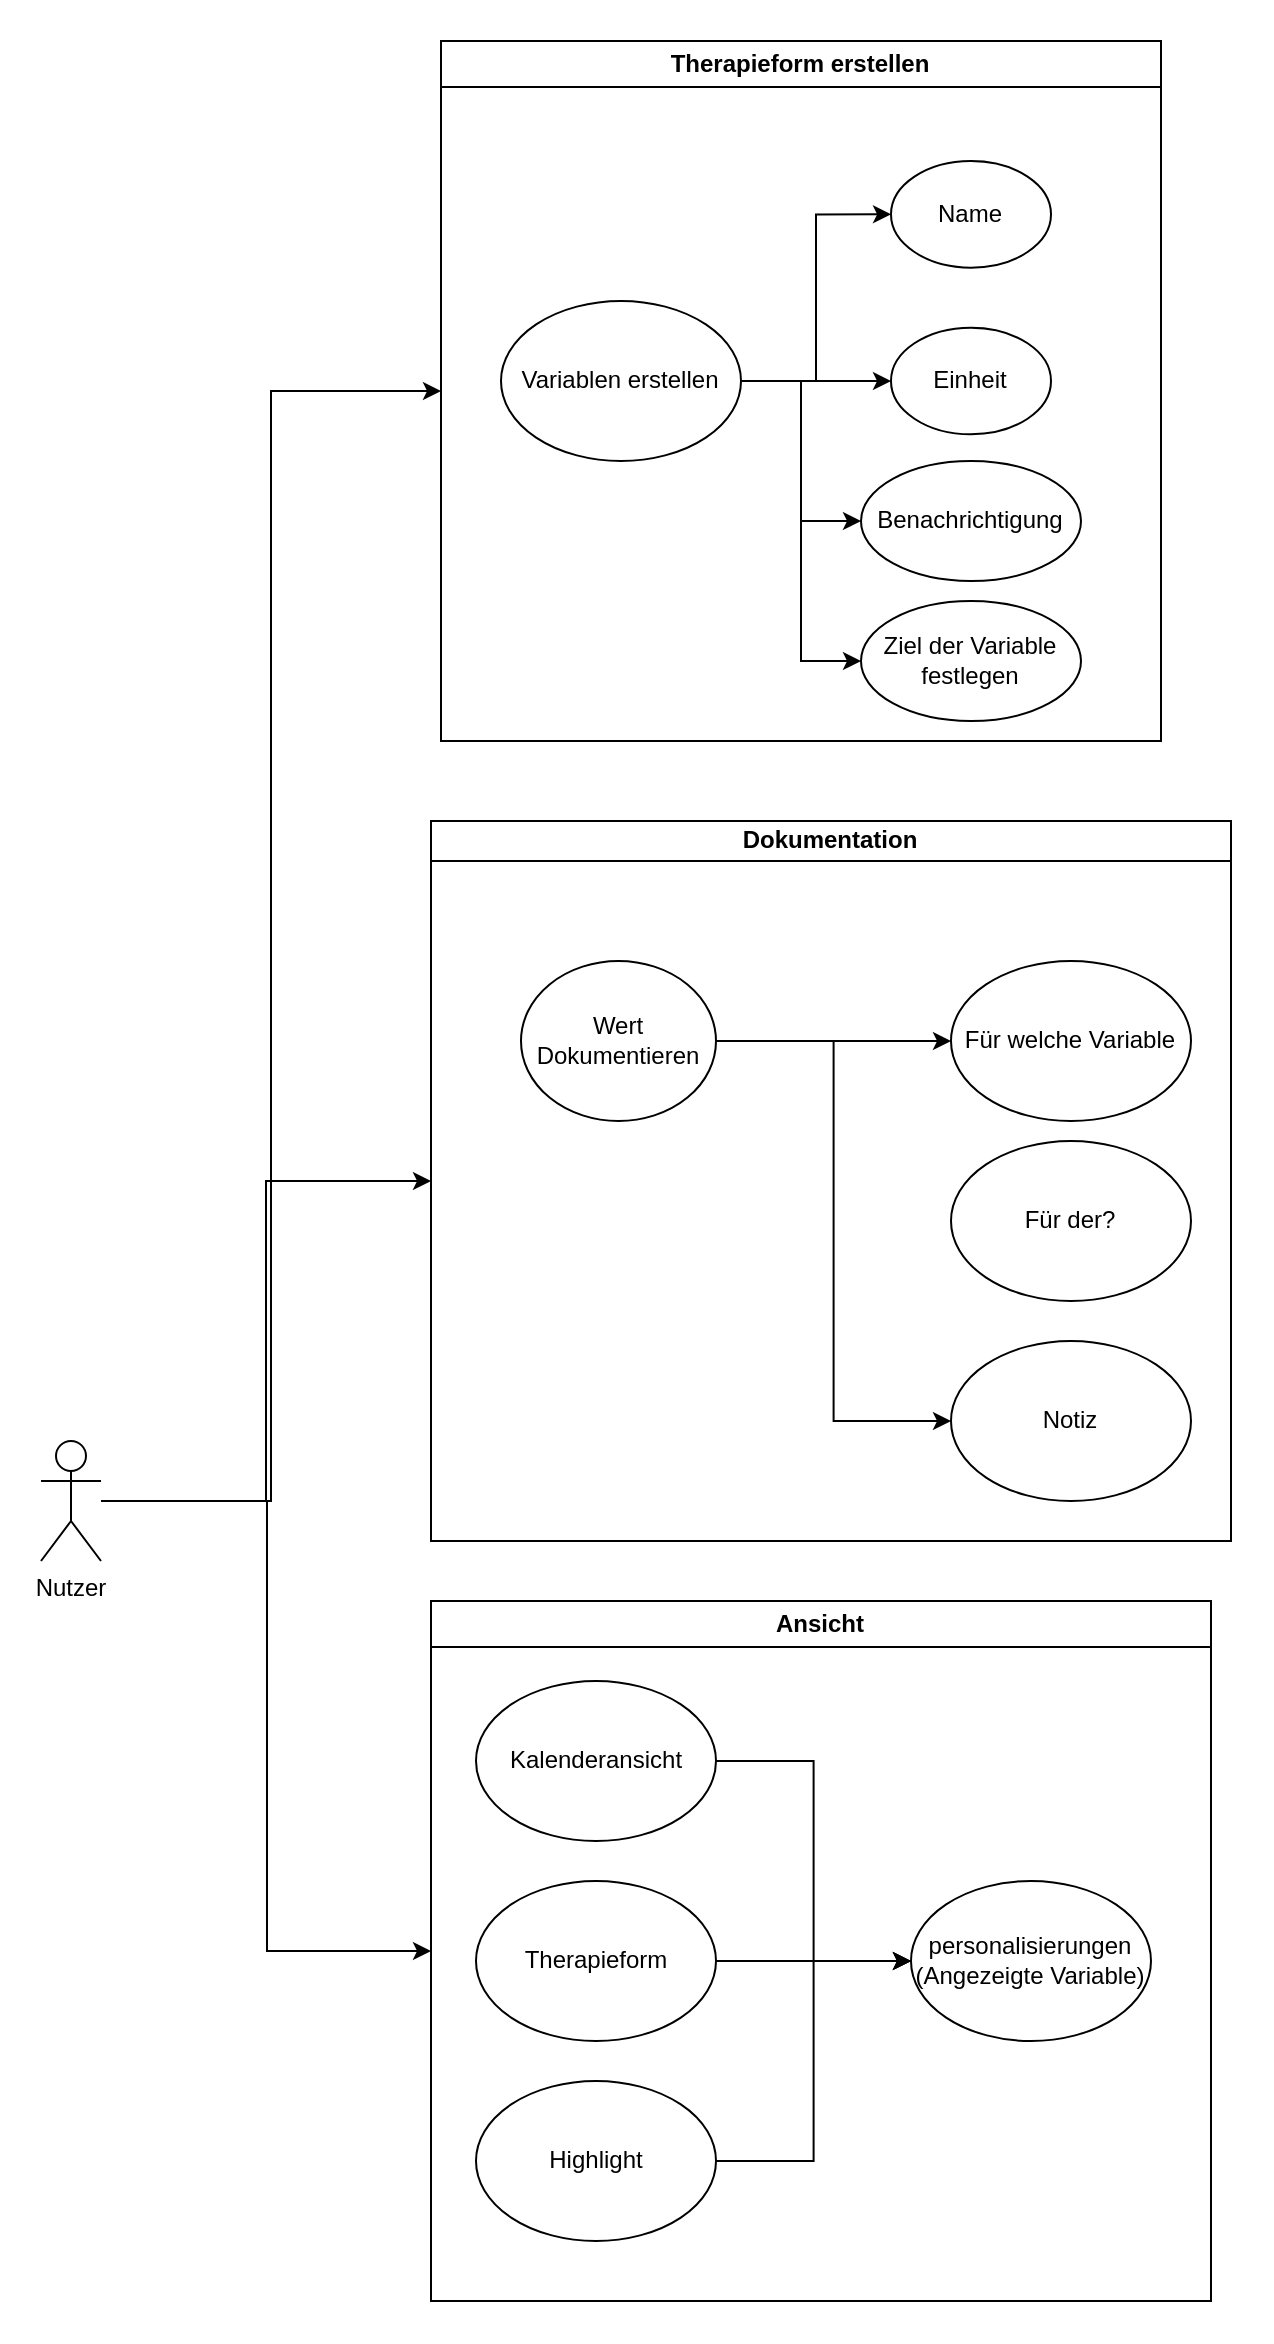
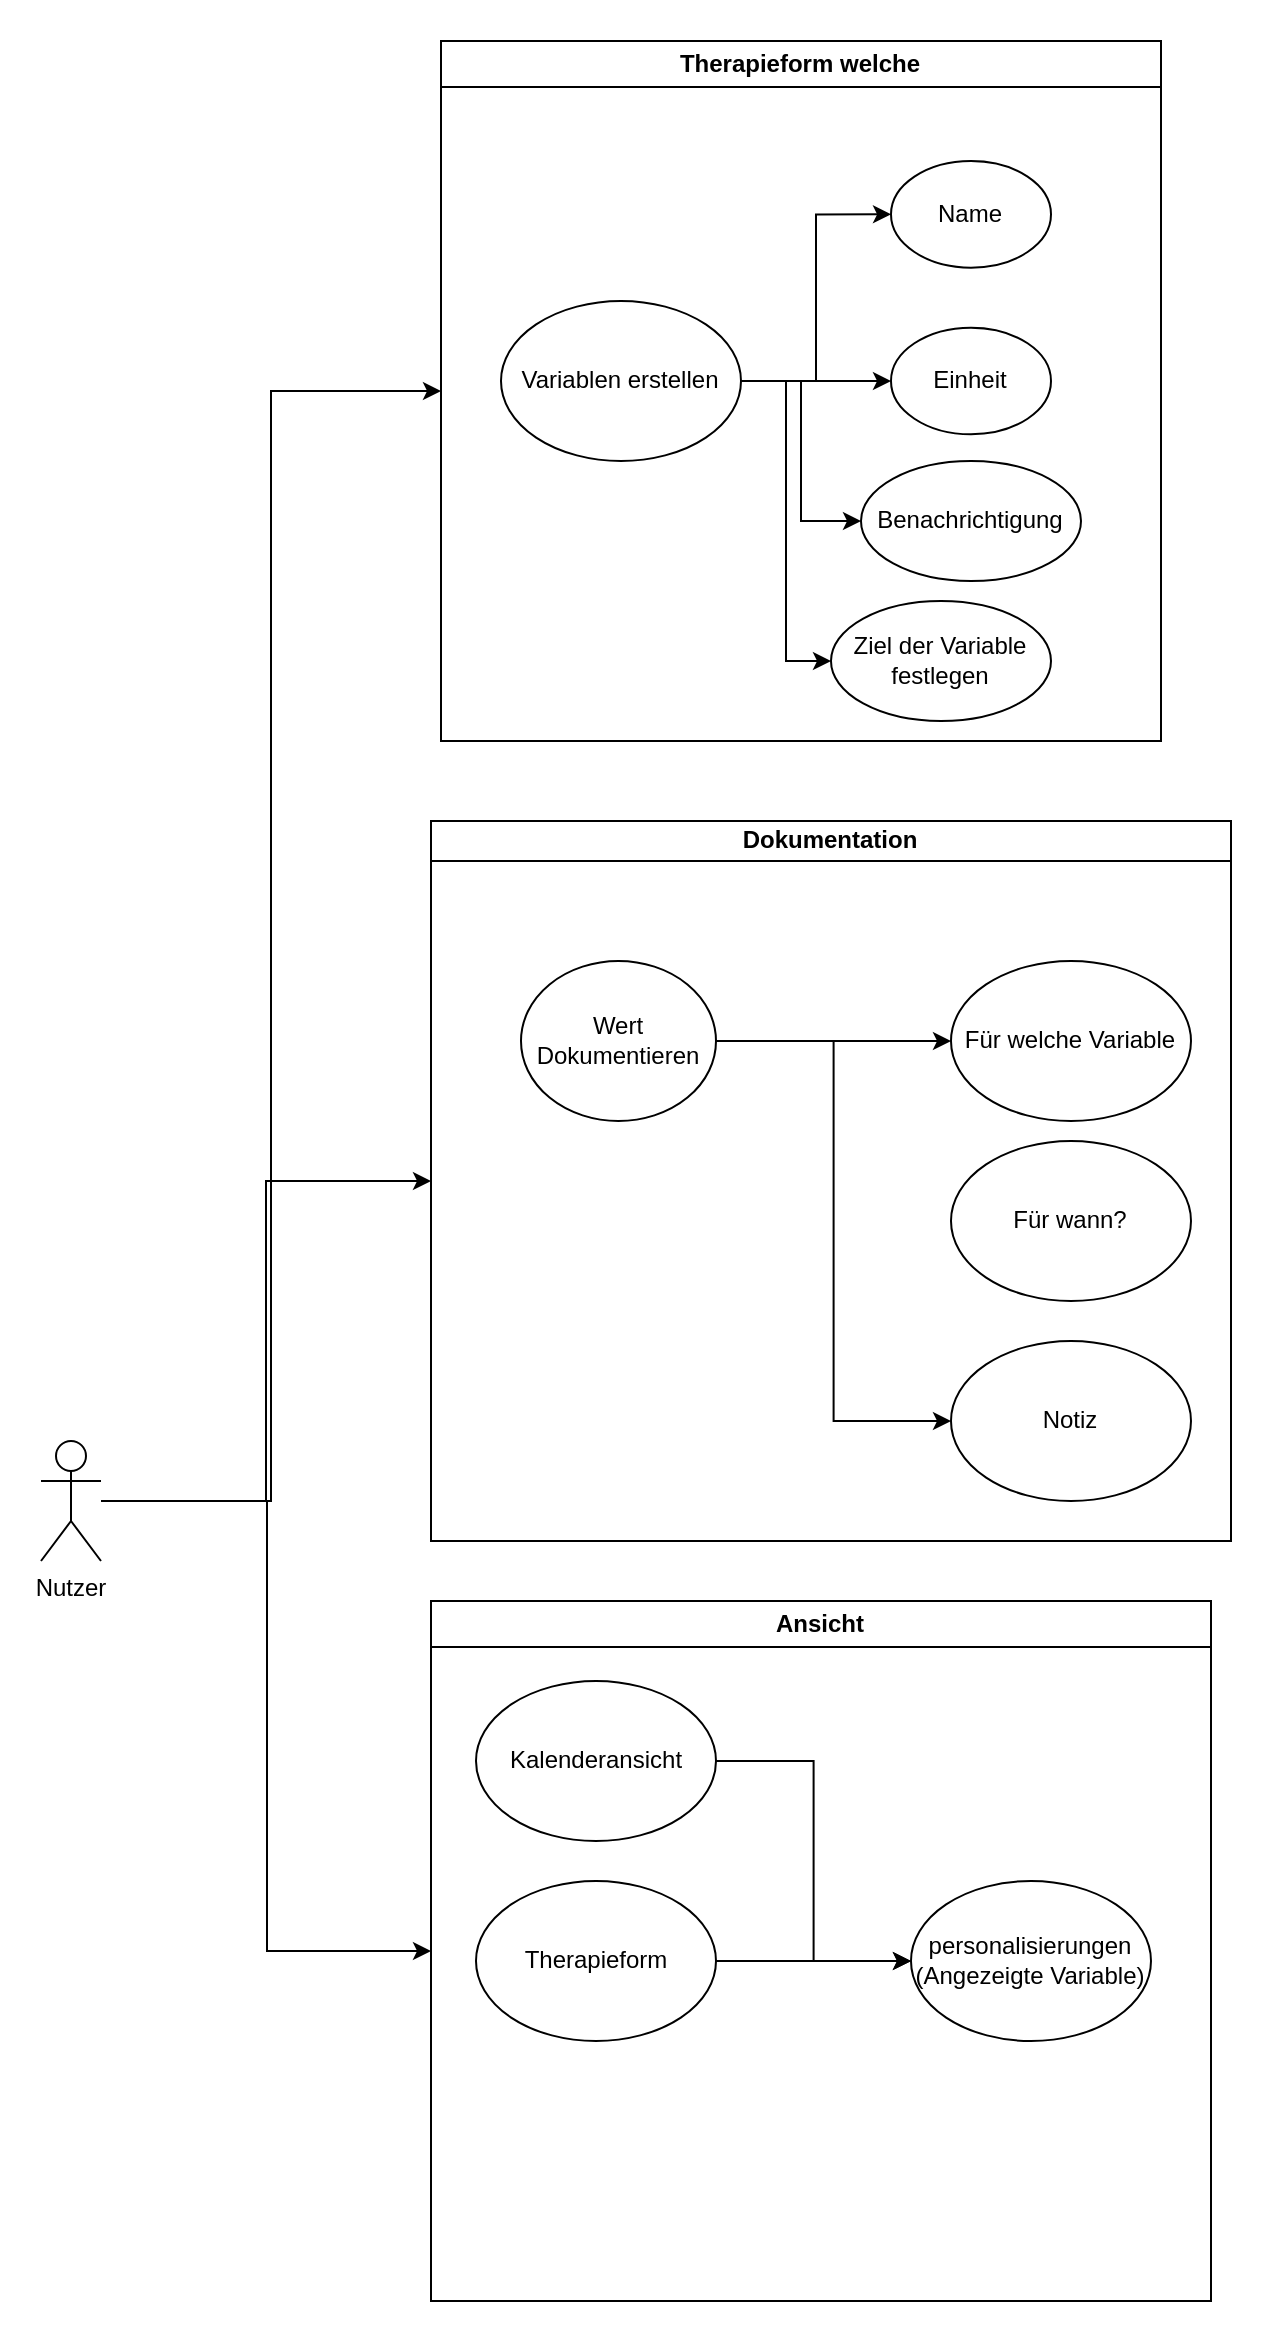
(801, 65) -> (801, 65)
(971, 661) -> (941, 661)
(1071, 1221) -> (1071, 1221)
(814, 2112) -> none
(596, 2161) -> none
